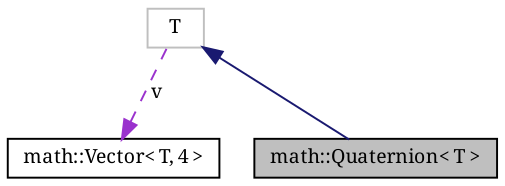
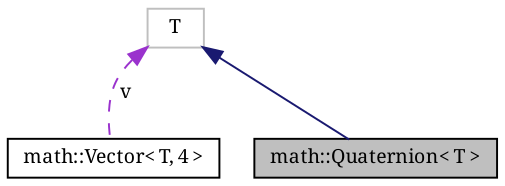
(149, 85) -> (111, 97)
